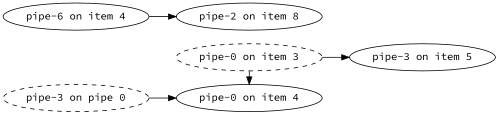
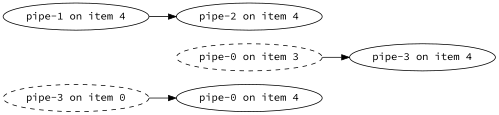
(76, 17) -> (76, 17)
(249, 17) -> (249, 17)
(422, 57) -> (422, 57)
(249, 74) -> none
(76, 98) -> (76, 98)
